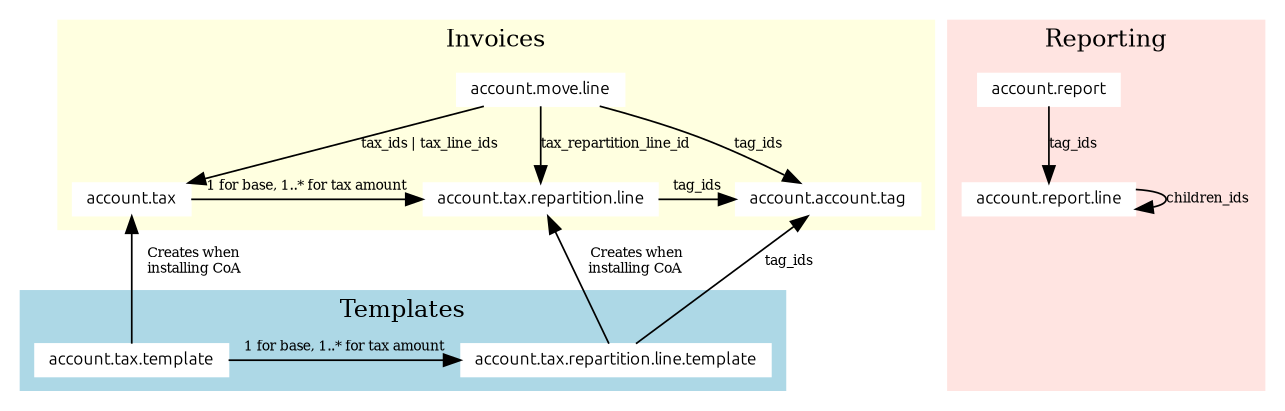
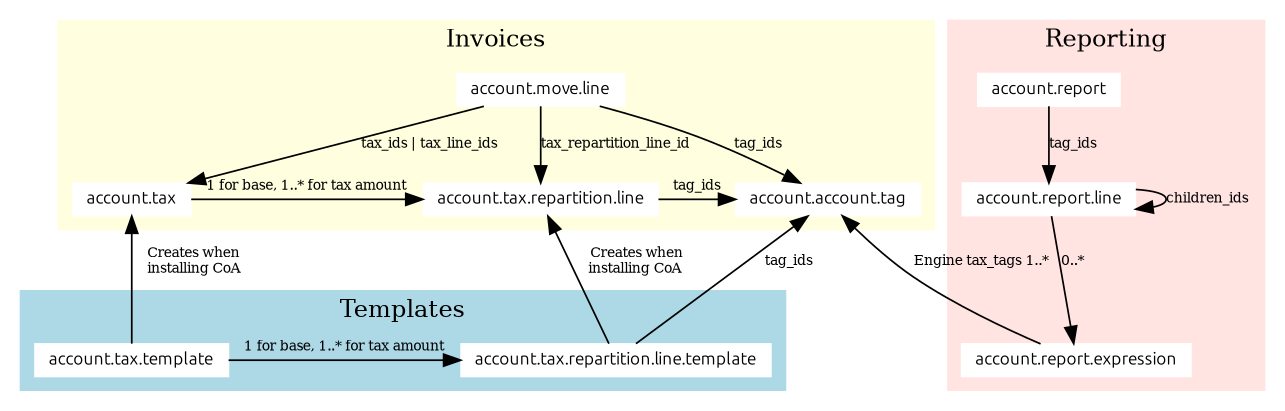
none -> (1076, 360)
